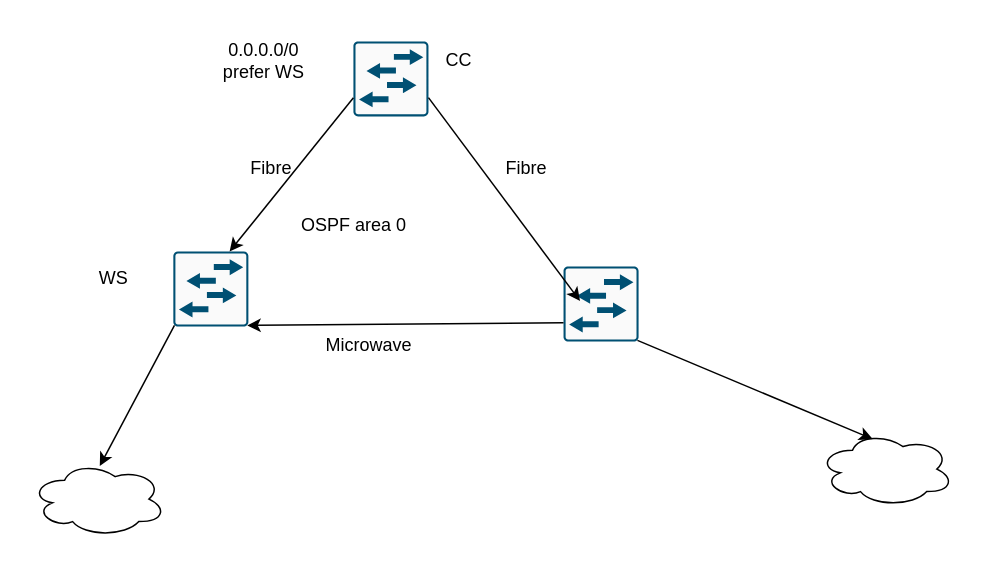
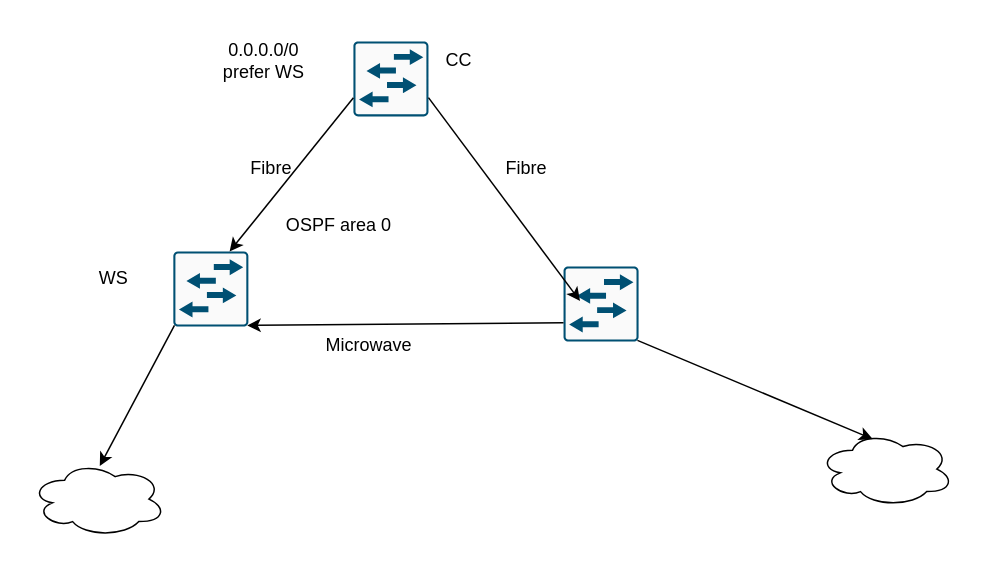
(353, 226) -> (338, 226)
